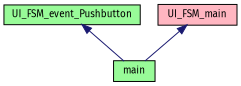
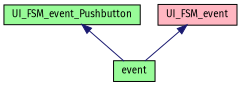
(198, 15) -> (198, 15)
(134, 71) -> (134, 71)
